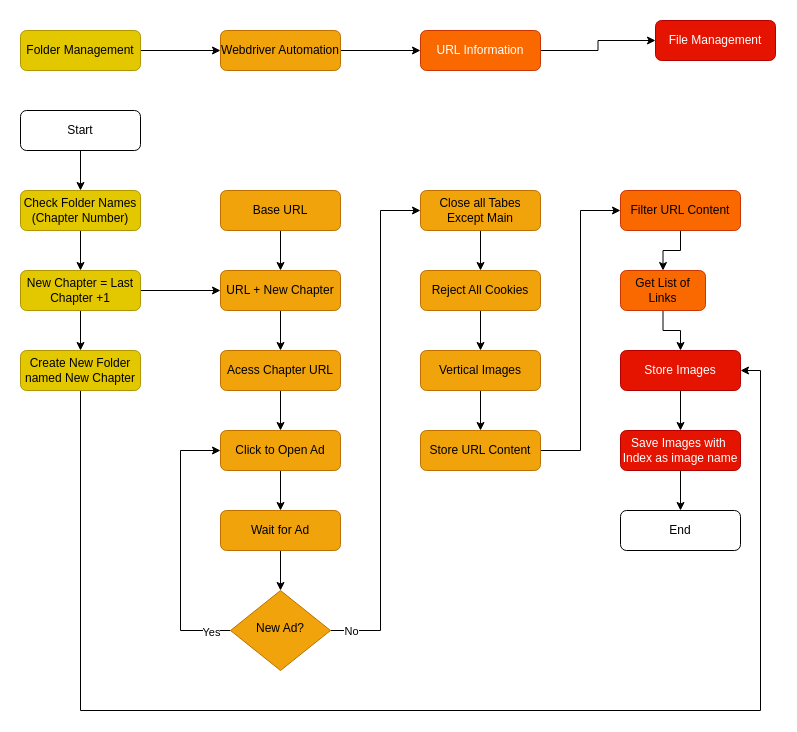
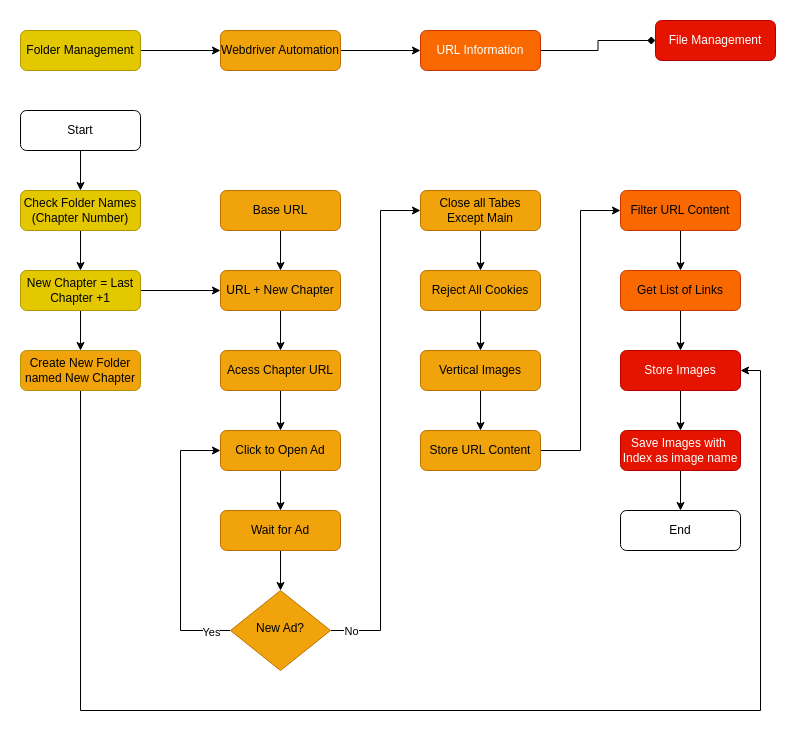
(647, 41) -> (647, 41)
(663, 291) -> (681, 291)
(81, 371) -> (81, 371)
